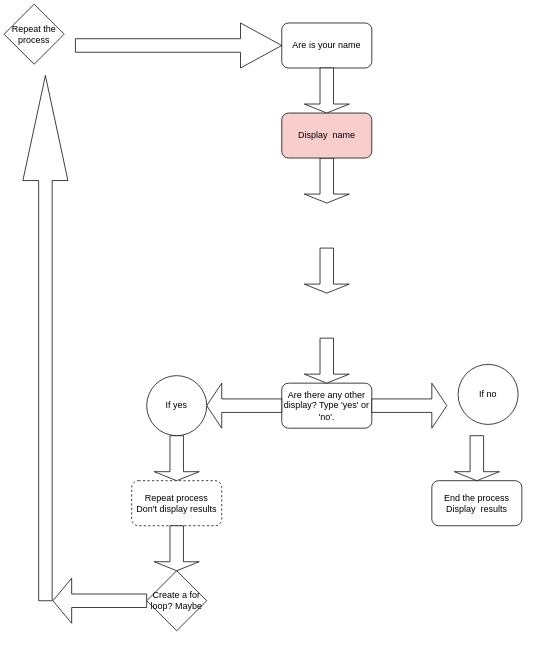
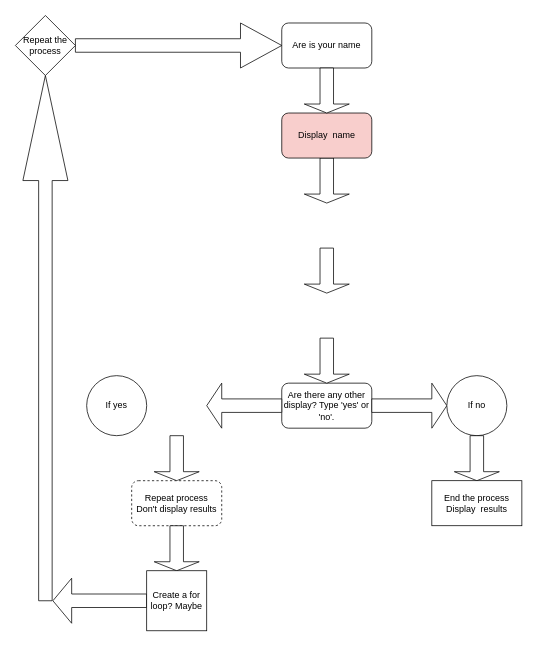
(34, 34) -> (45, 45)
(488, 394) -> (477, 405)
(177, 405) -> (117, 405)
(477, 503) -> (477, 503)
(177, 600) -> (177, 600)
